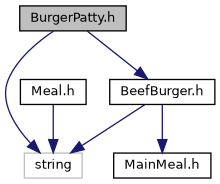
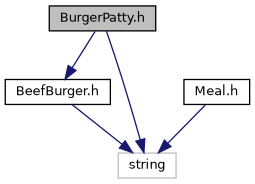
(162, 166) -> none
